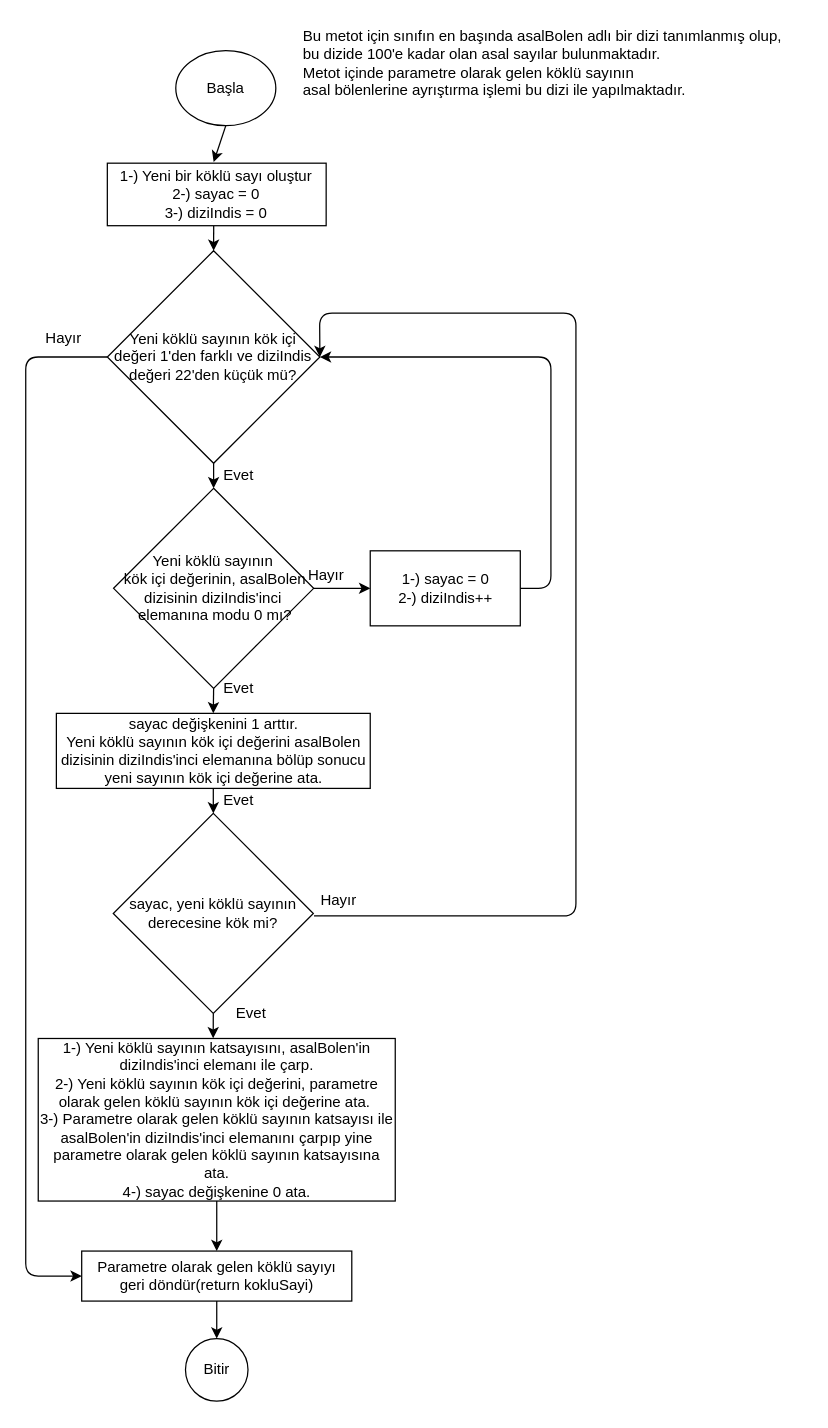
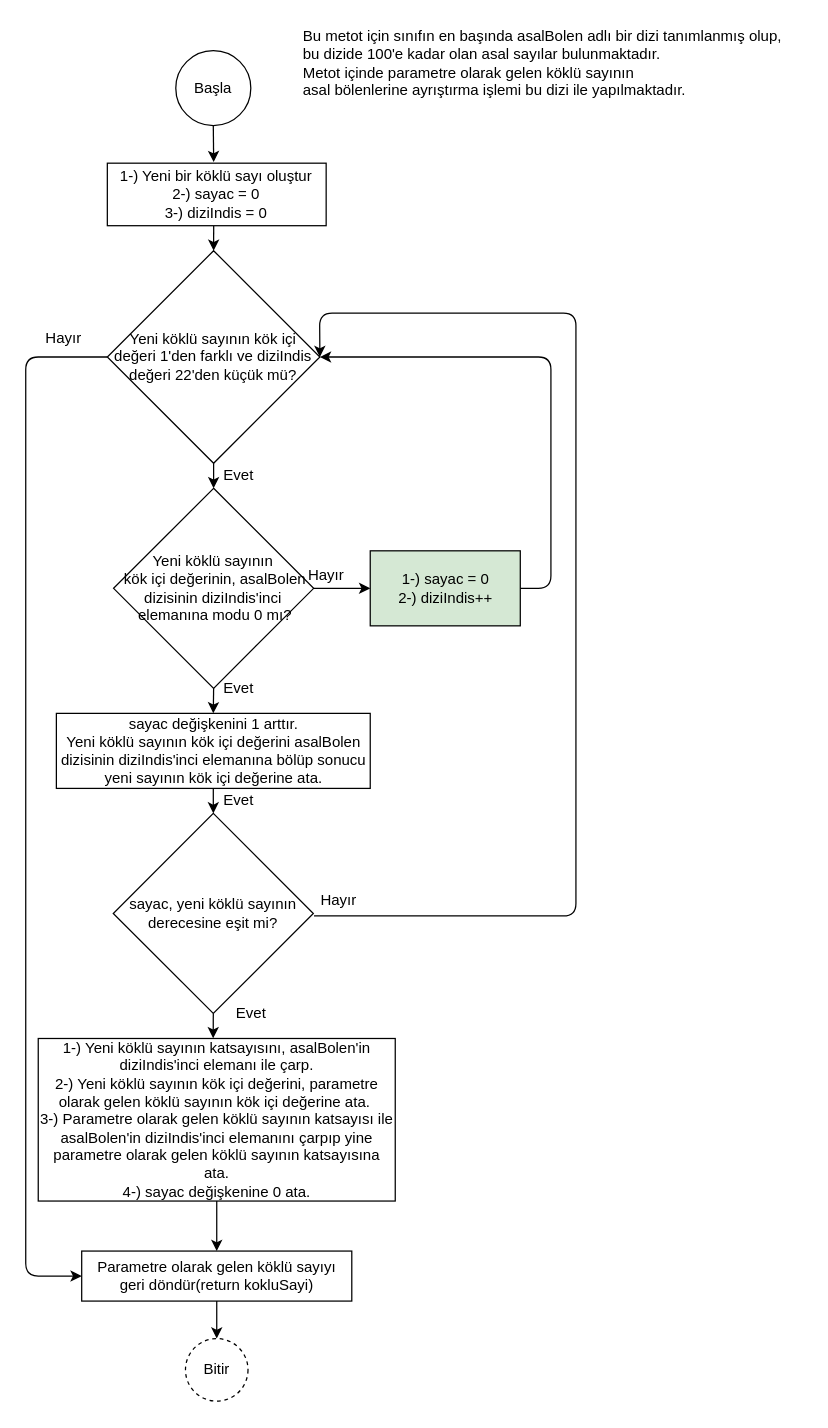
(226, 88) -> (213, 88)
(445, 588) -> (445, 588)
(213, 913) -> (213, 913)
(217, 1369) -> (217, 1369)
